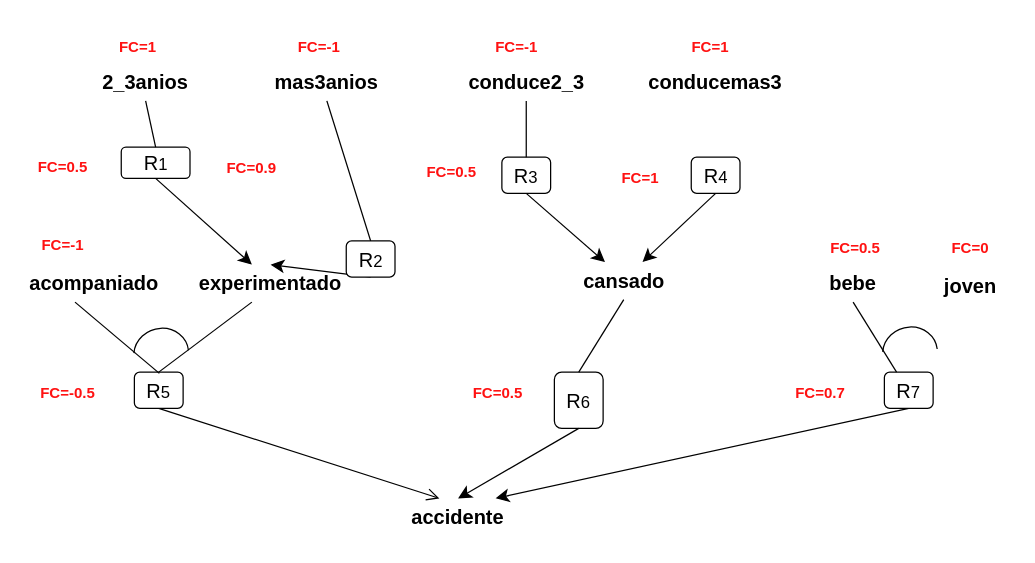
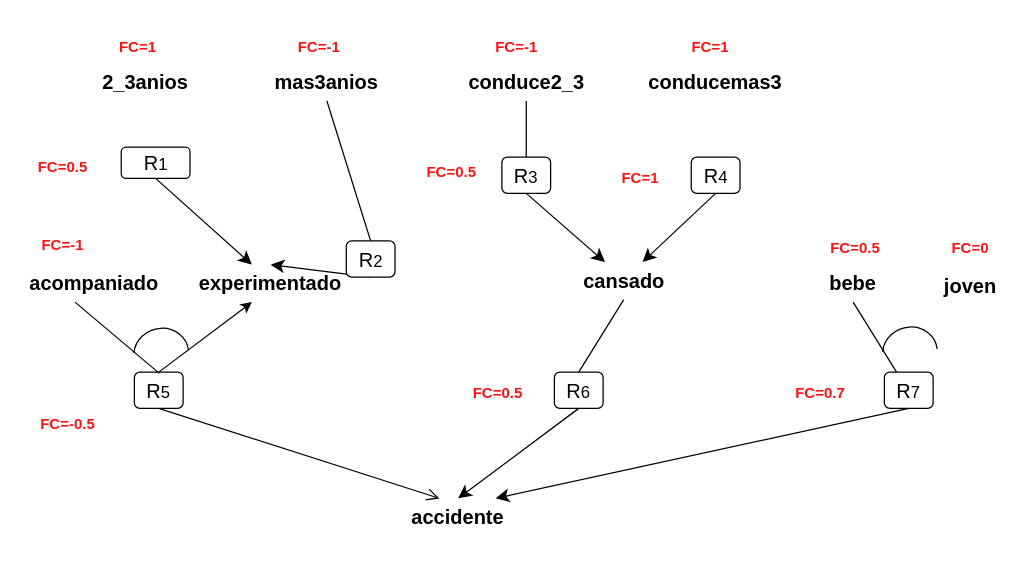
(151, 124) -> none
(252, 166) -> none
(247, 306) -> (244, 308)
(68, 391) -> (68, 422)
(579, 400) -> (579, 390)
